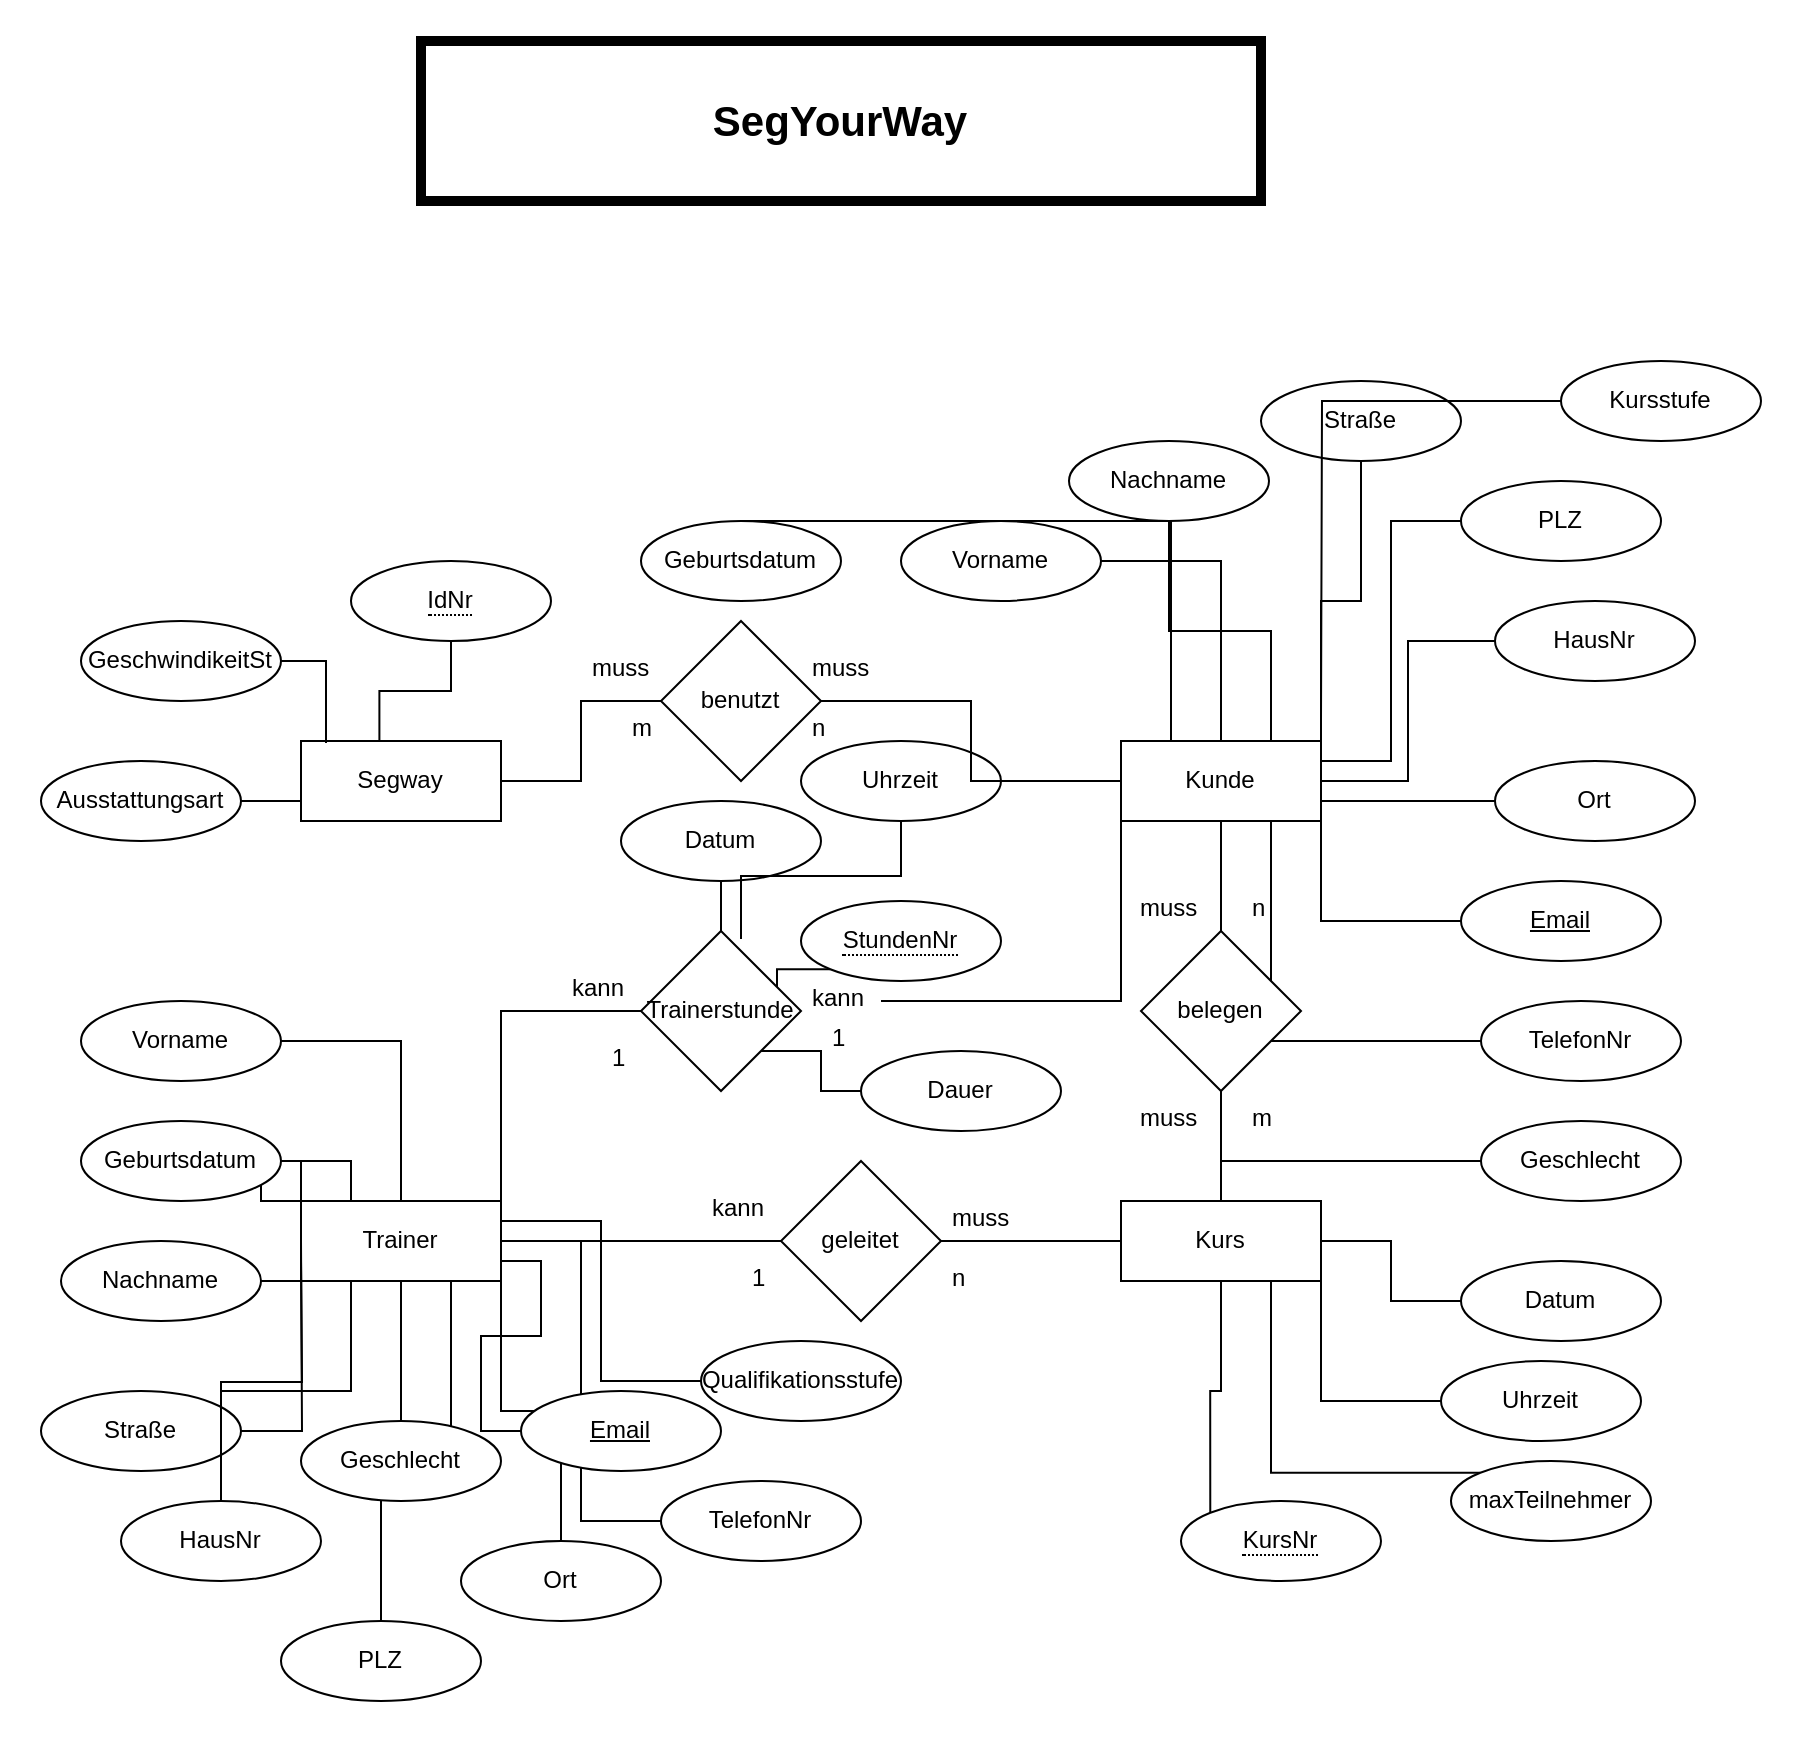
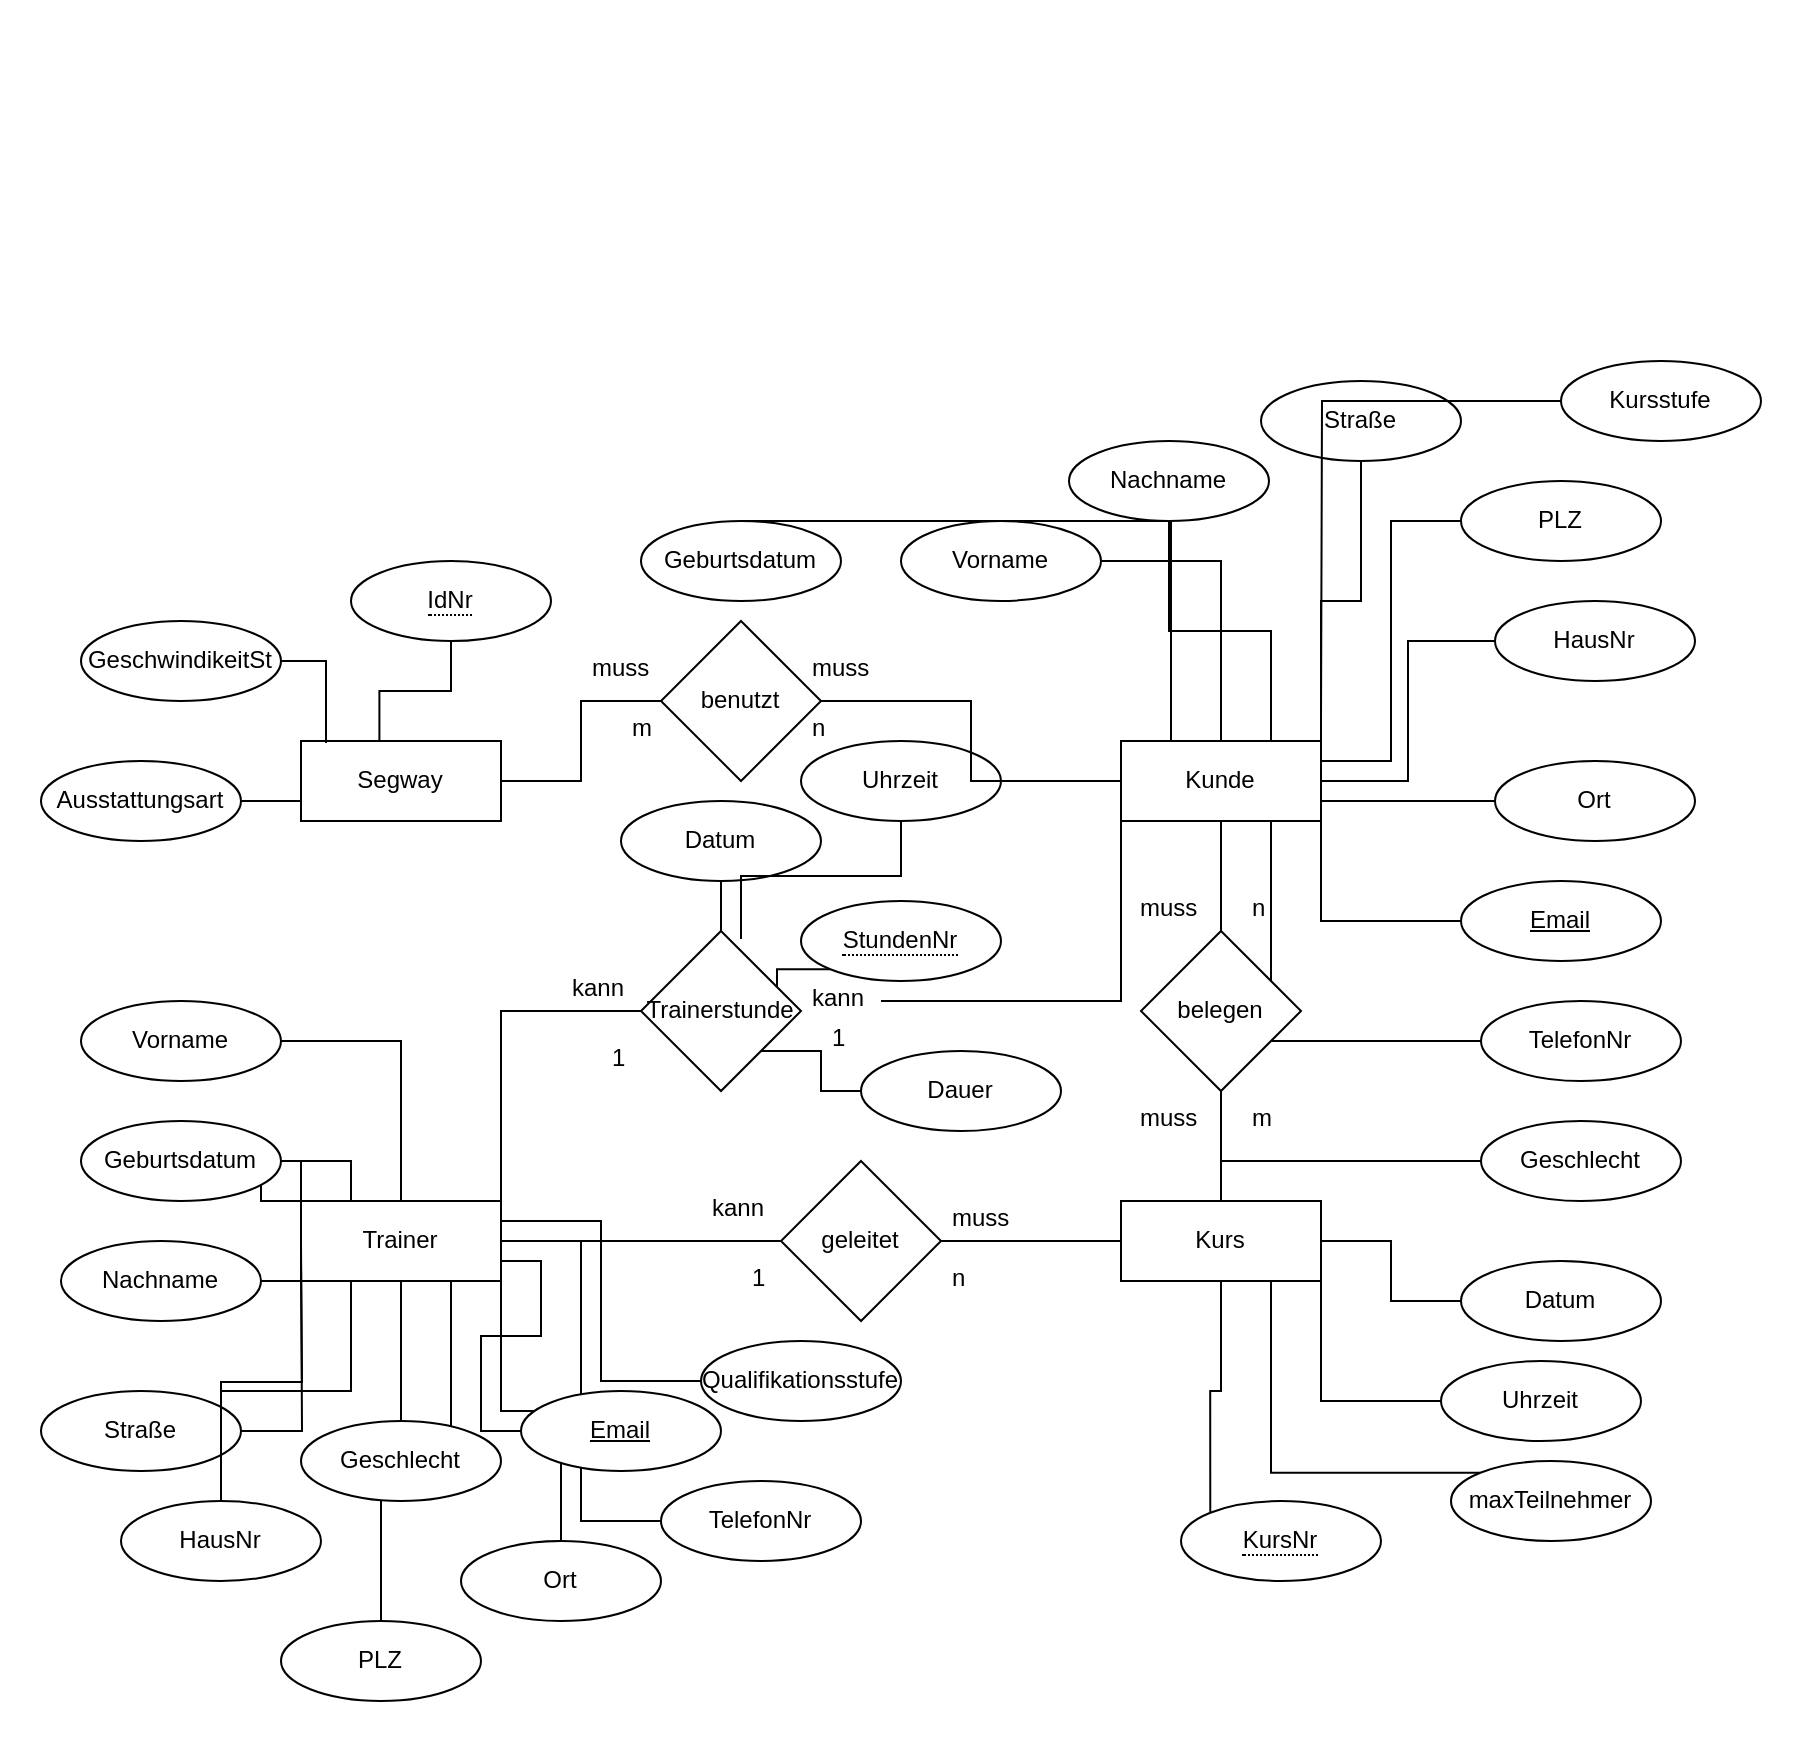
(841, 121) -> none
